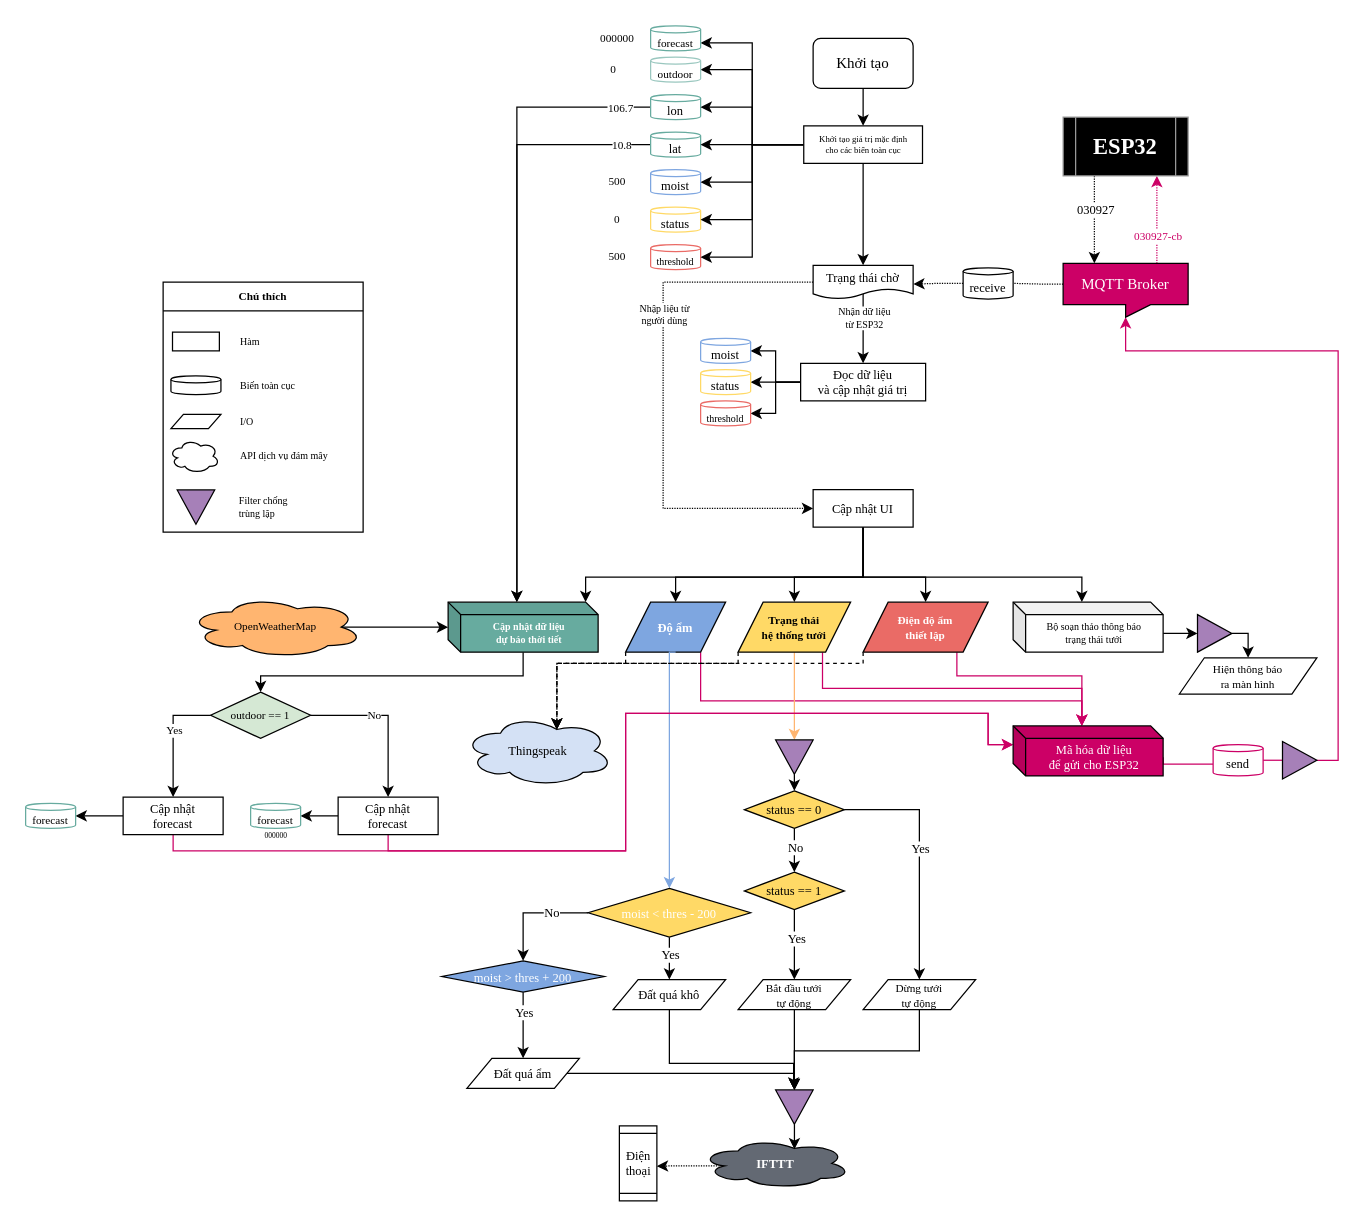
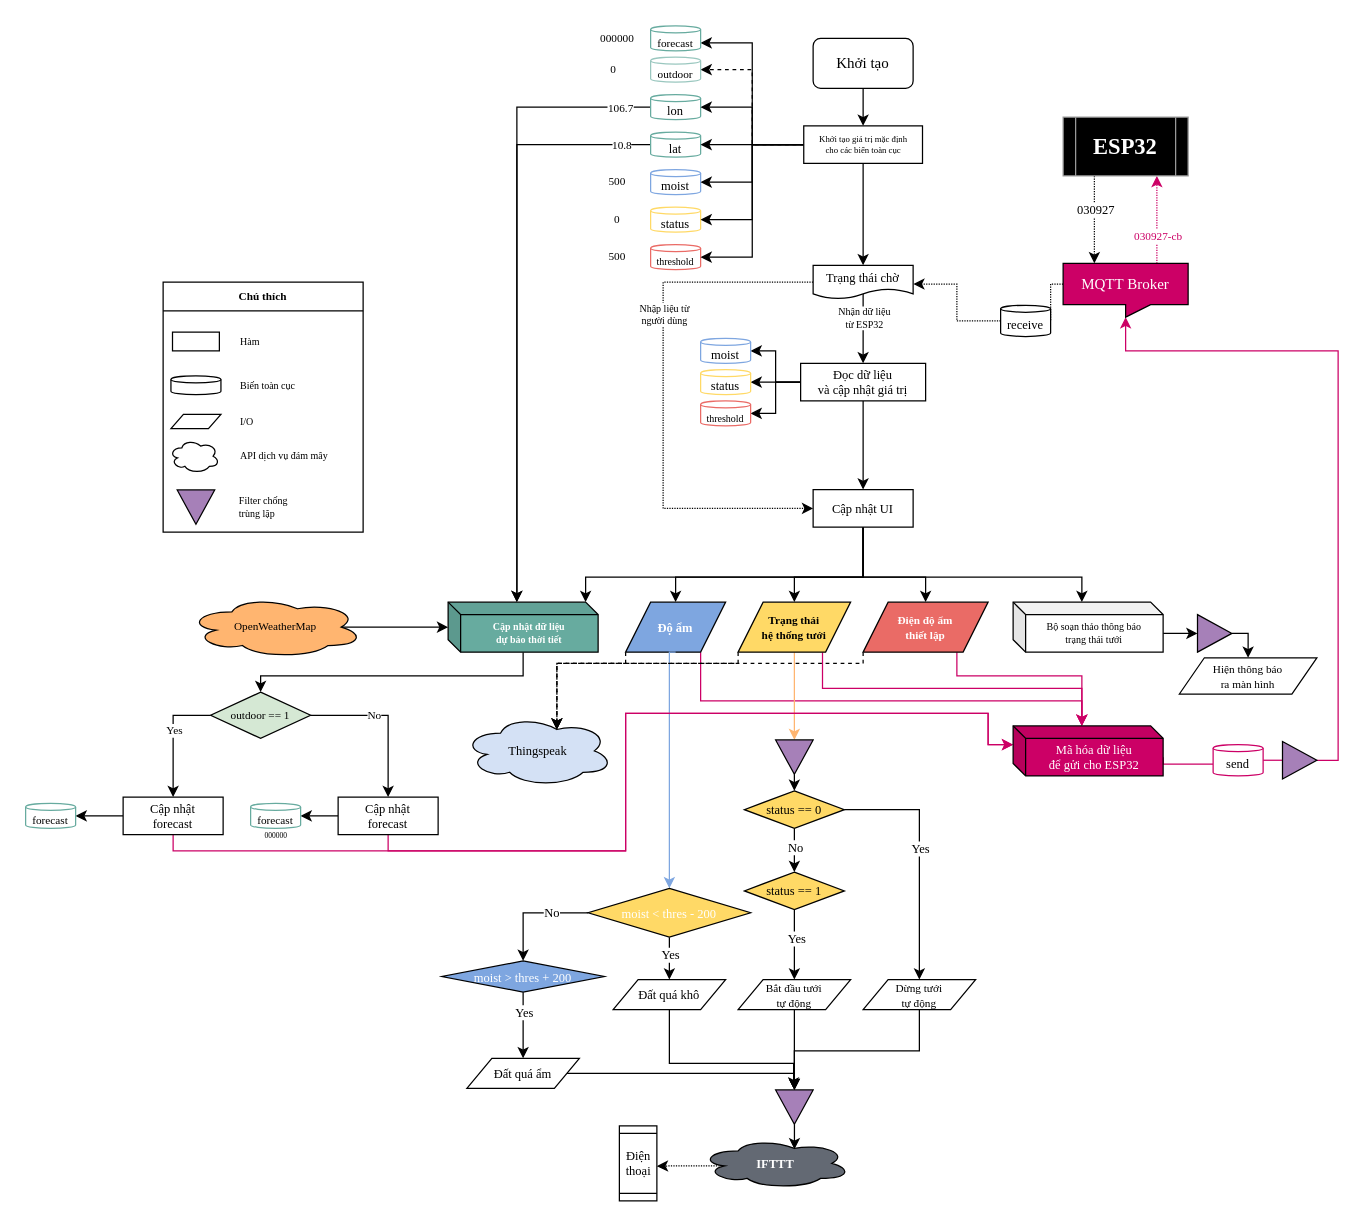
(729, 69) -> (729, 69)
(988, 283) -> (1026, 321)
none -> (863, 441)
